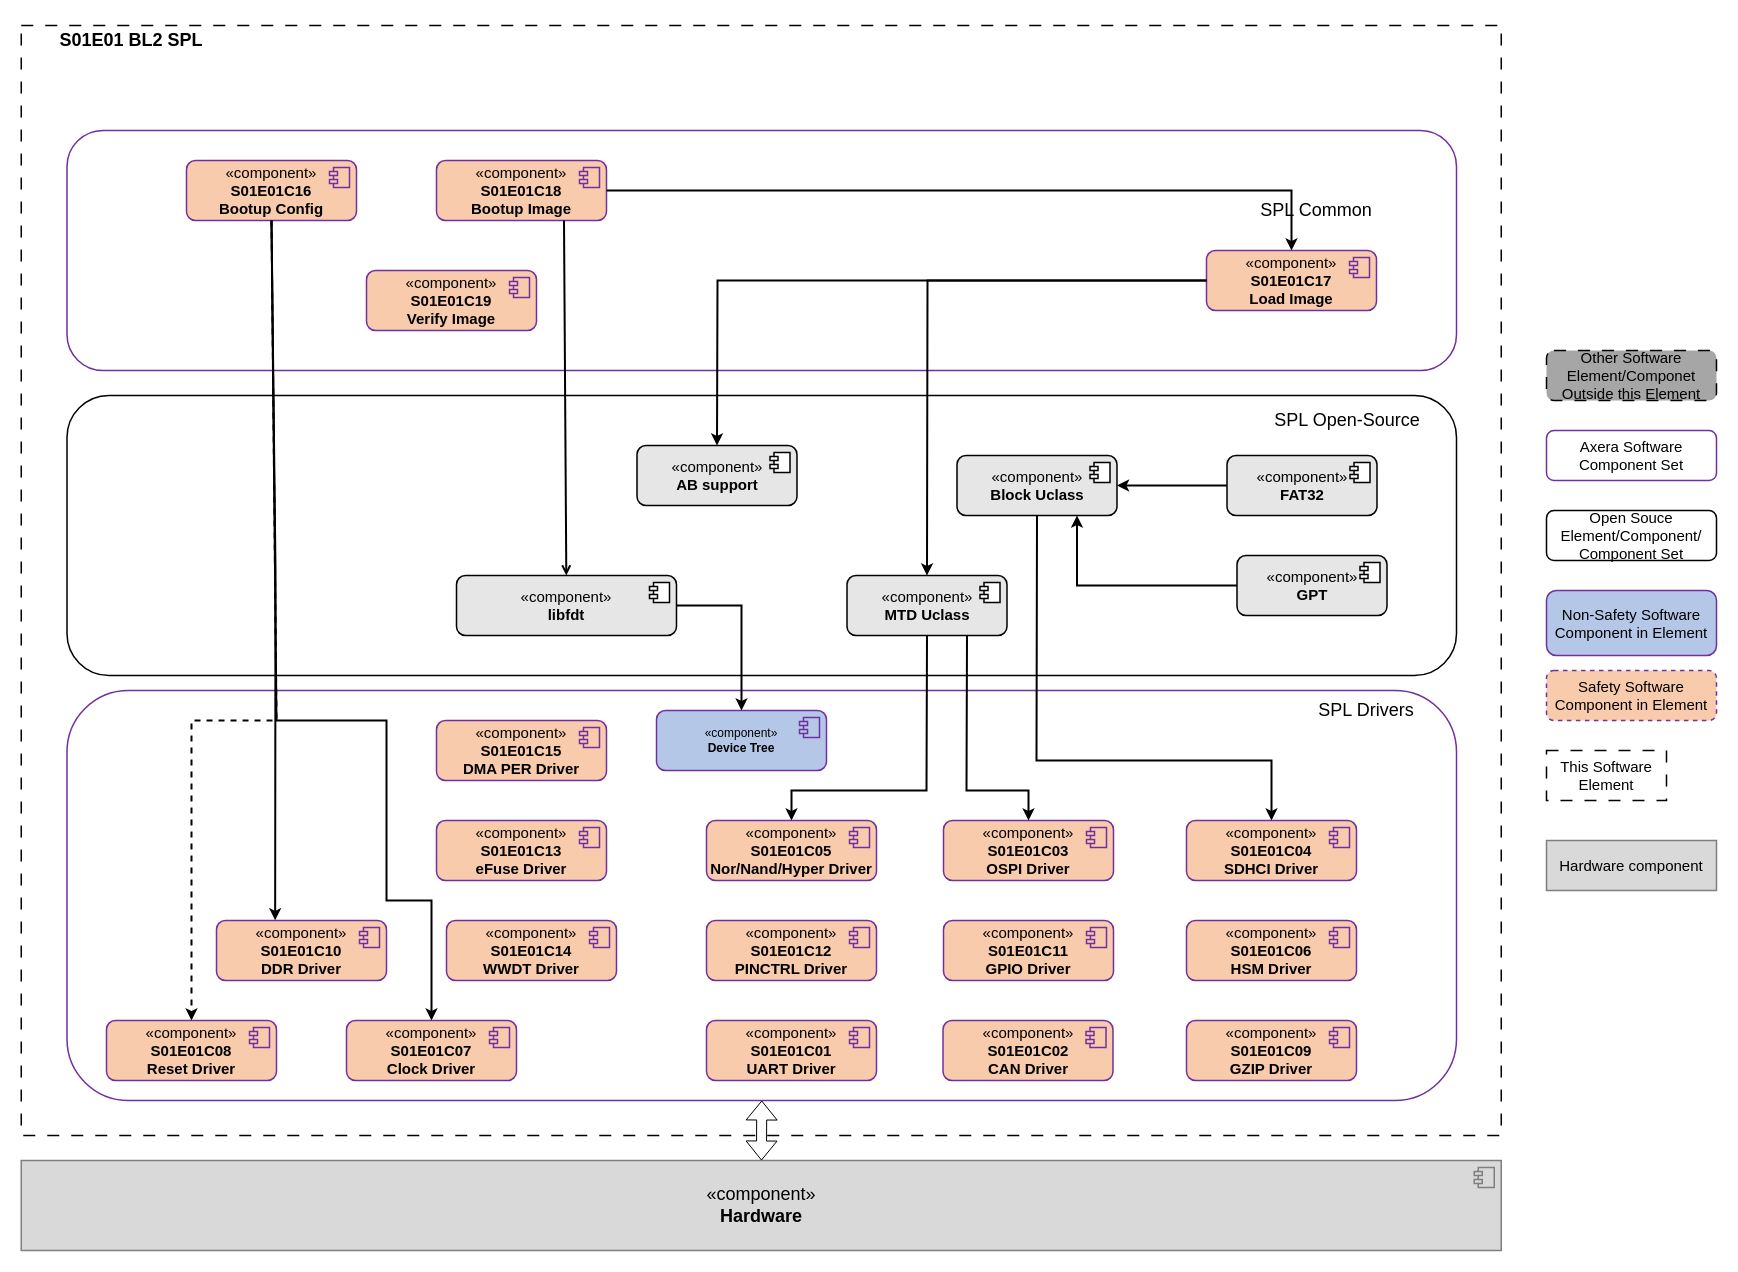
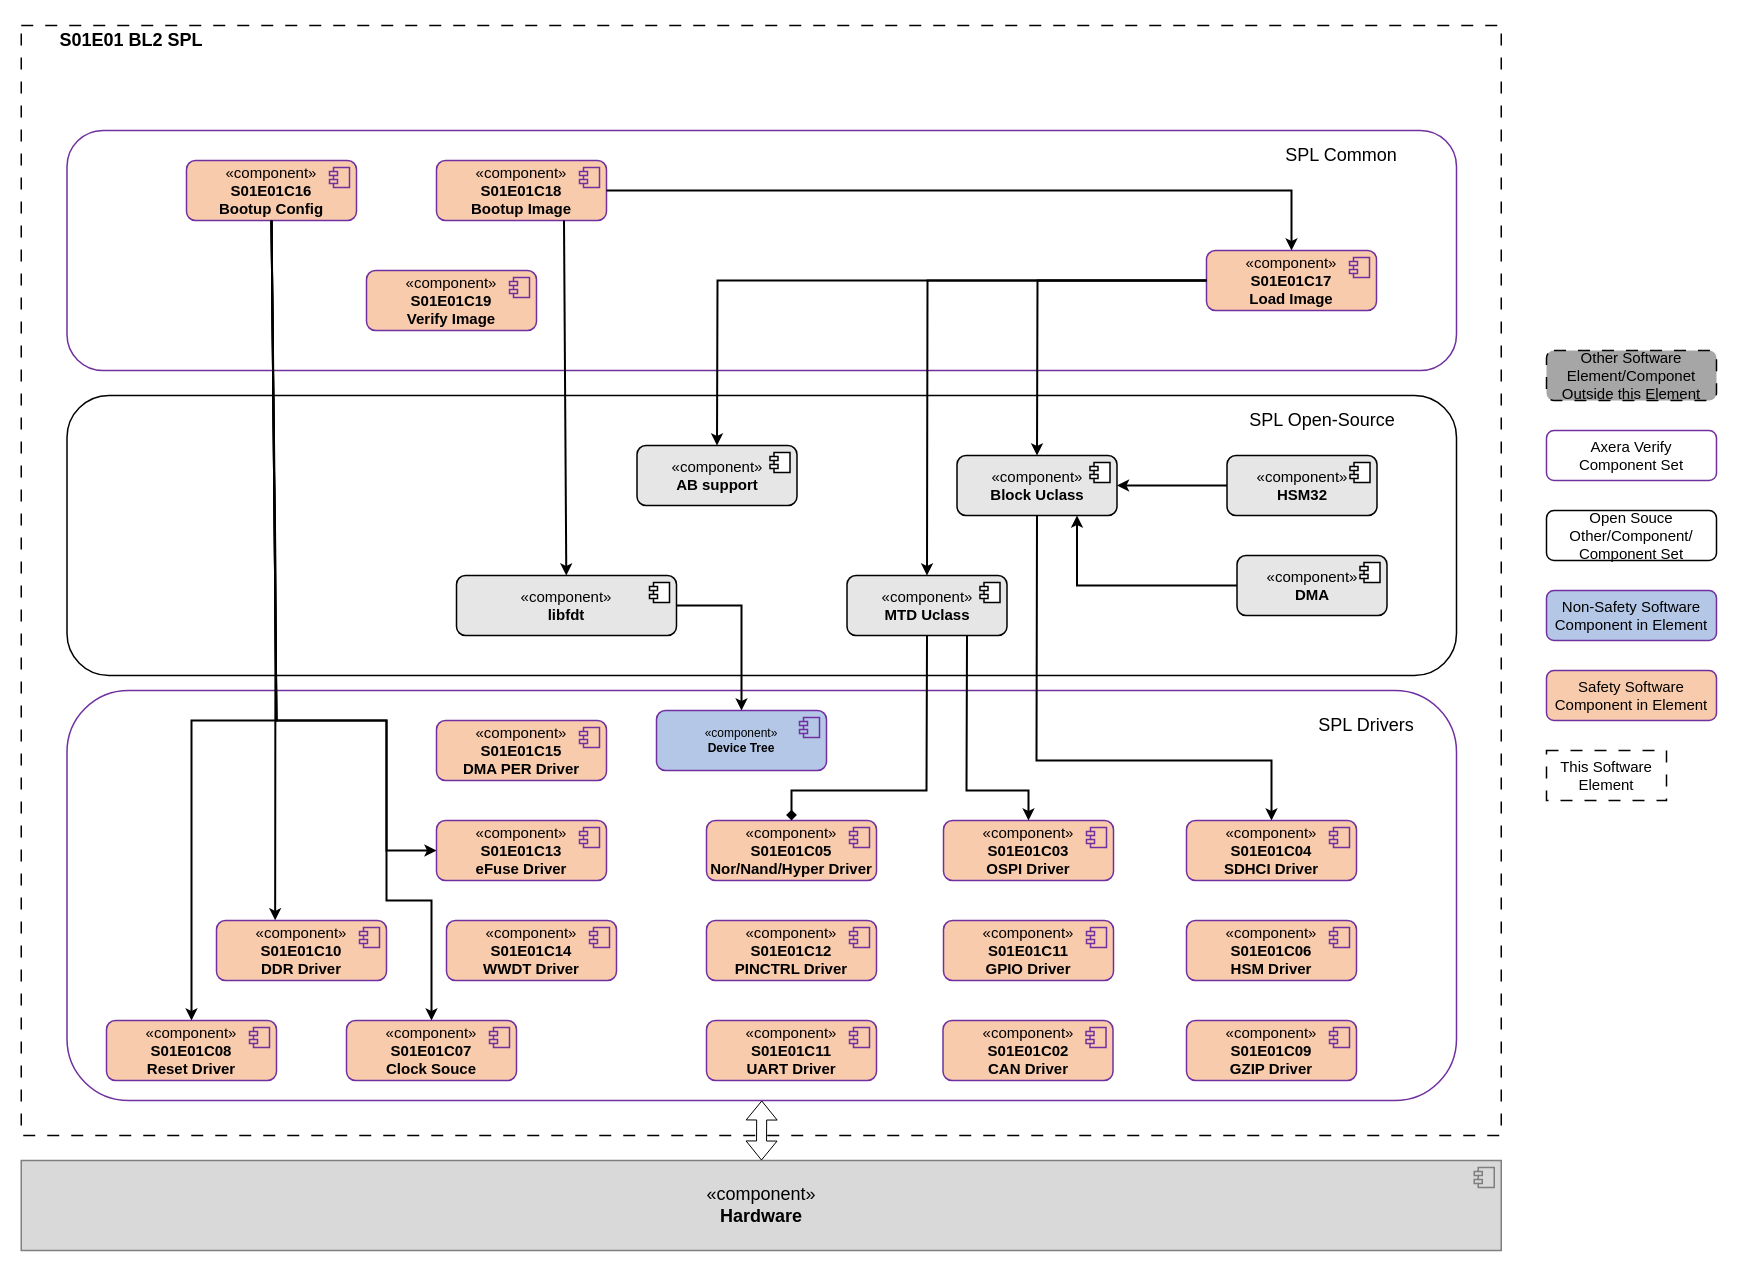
(1317, 211) -> (1342, 156)
none -> (1037, 364)
(1347, 421) -> (1322, 421)
(1632, 456) -> (1632, 456)
(1303, 486) -> (1303, 486)
(1632, 536) -> (1632, 536)
(566, 566) -> (566, 565)
(1313, 586) -> (1313, 586)
(1632, 623) -> (1632, 616)
(1632, 696) -> (1632, 696)
(1367, 711) -> (1367, 726)
(792, 810) -> (792, 809)
(192, 826) -> (192, 826)
none -> (408, 851)
(1632, 866) -> none
(432, 1051) -> (432, 1051)
(792, 1051) -> (792, 1051)
